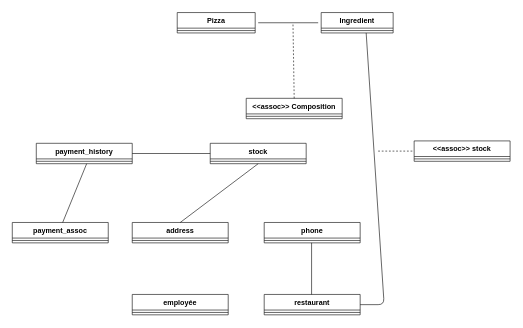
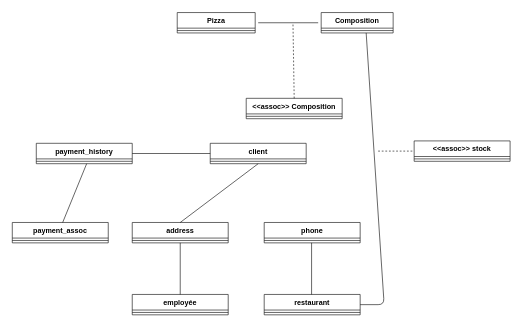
(357, 20) -> (357, 20)
(258, 151) -> (258, 151)
none -> (180, 269)
